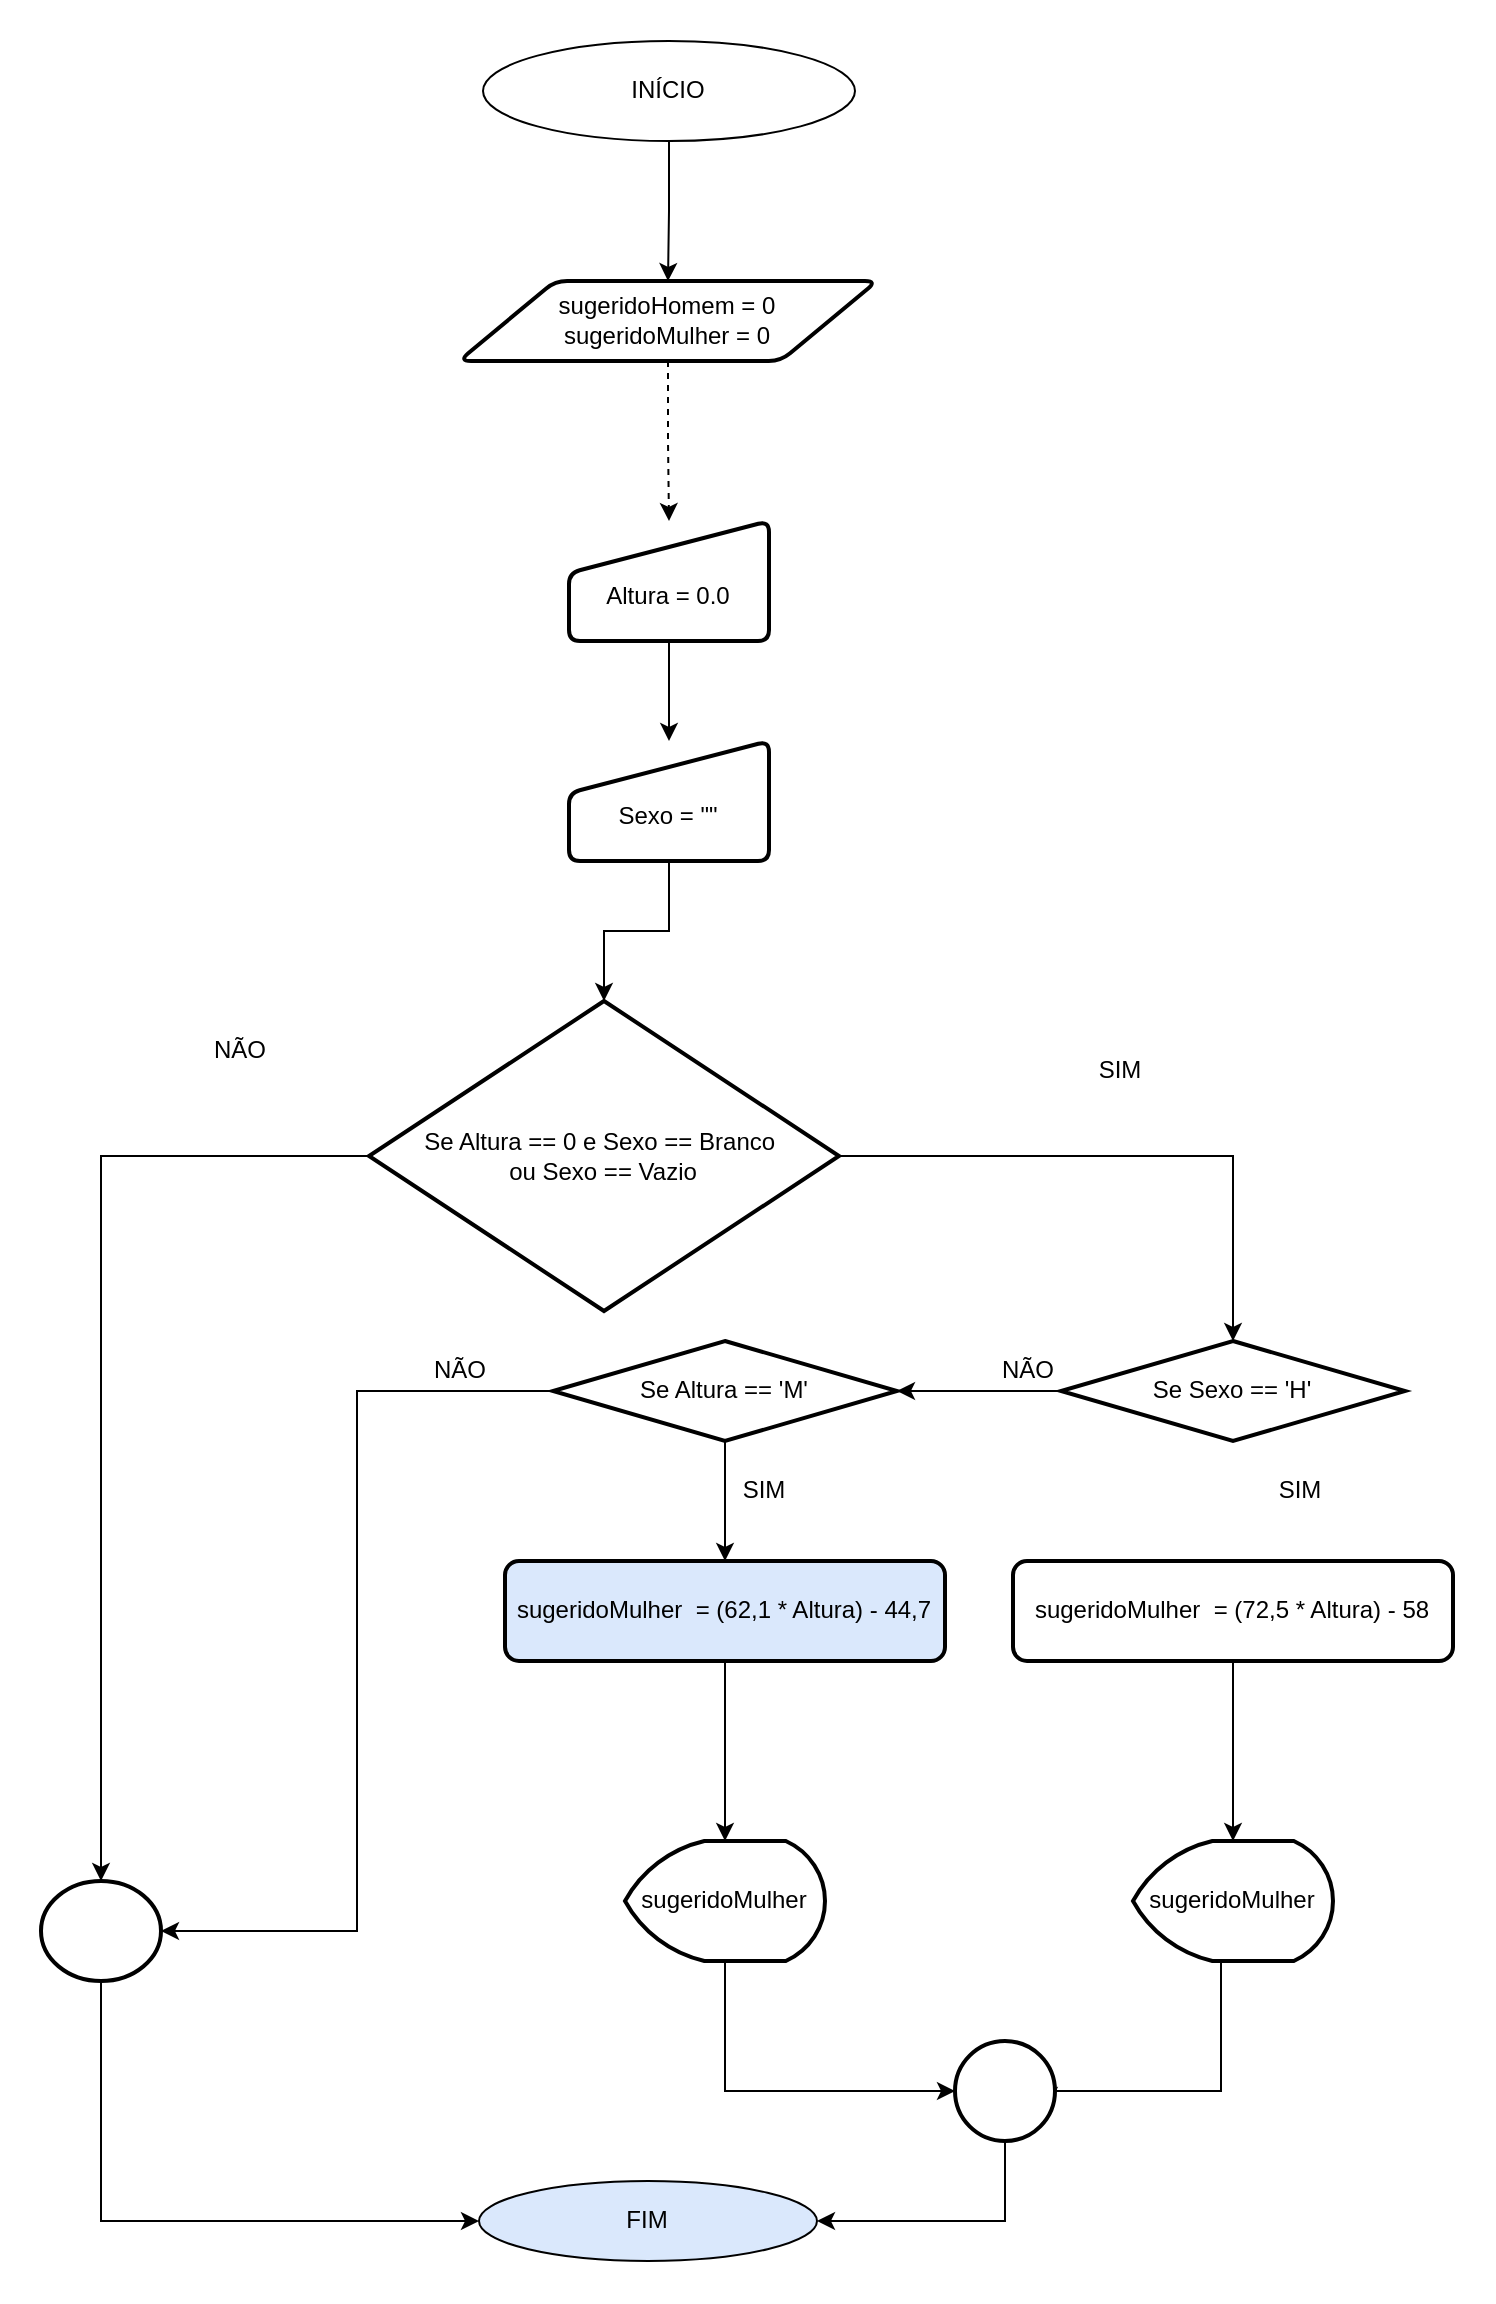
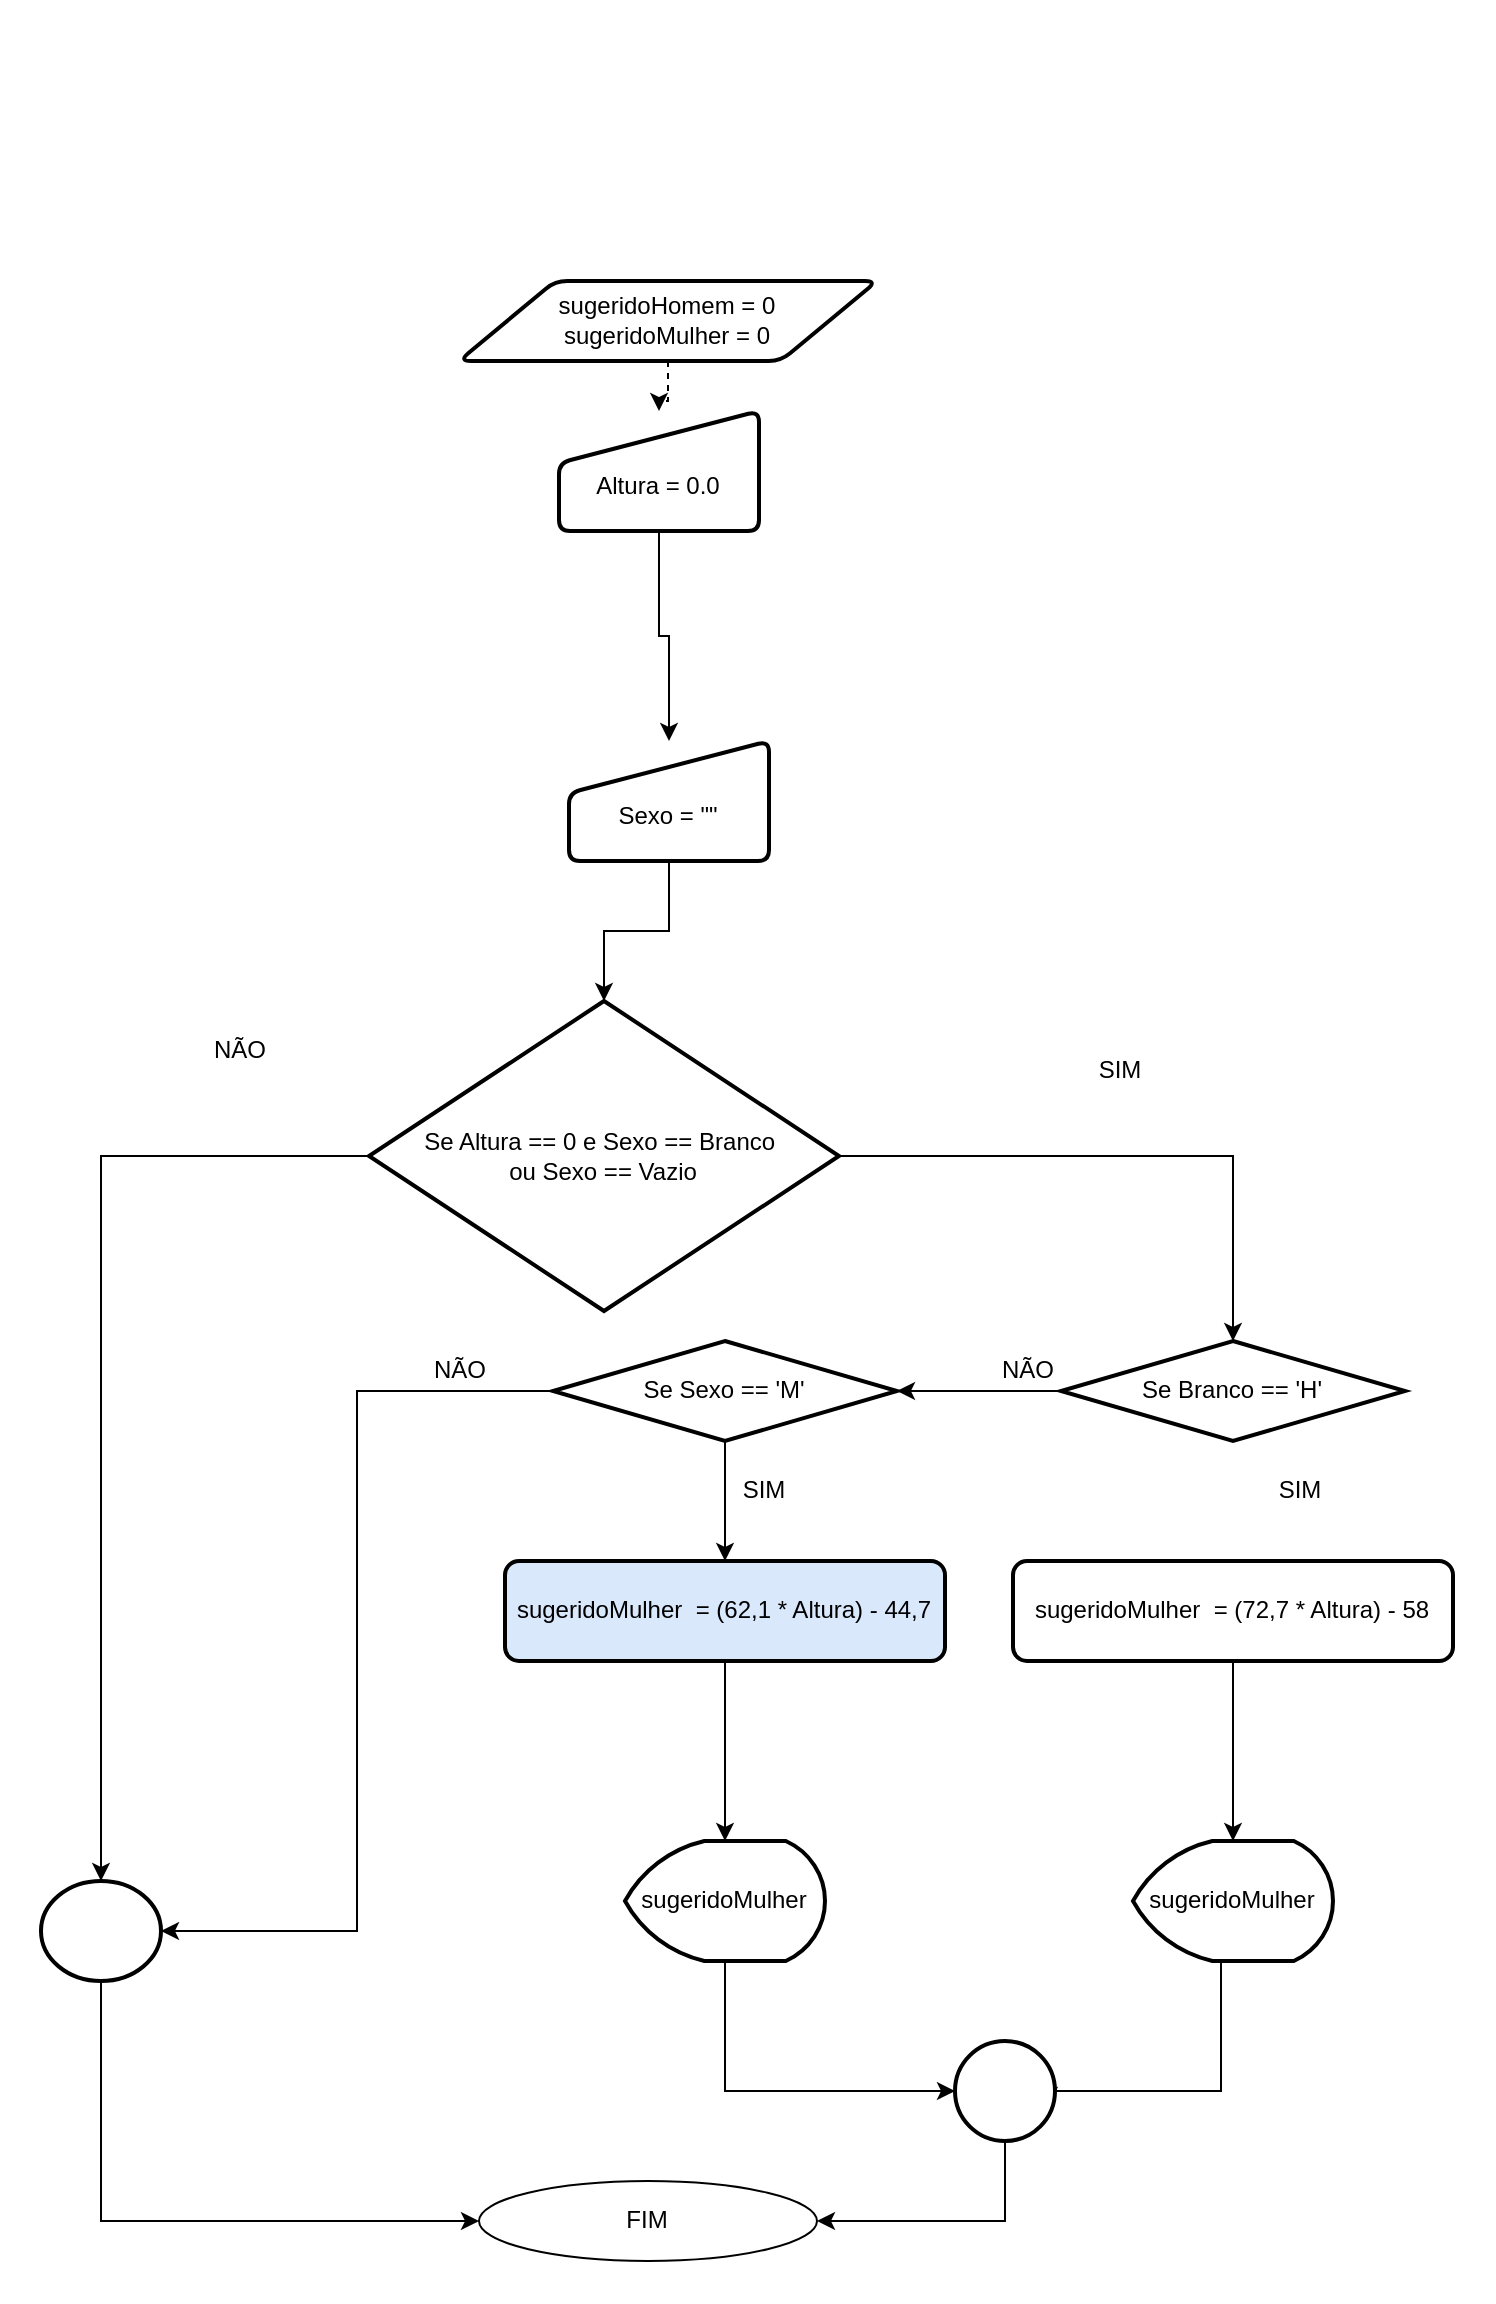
(669, 91) -> none
(669, 204) -> none
(669, 581) -> (659, 471)
(725, 1391) -> (725, 1391)
(1233, 1391) -> (1233, 1391)
(1233, 1611) -> (1233, 1611)
(648, 2221) -> (648, 2221)
